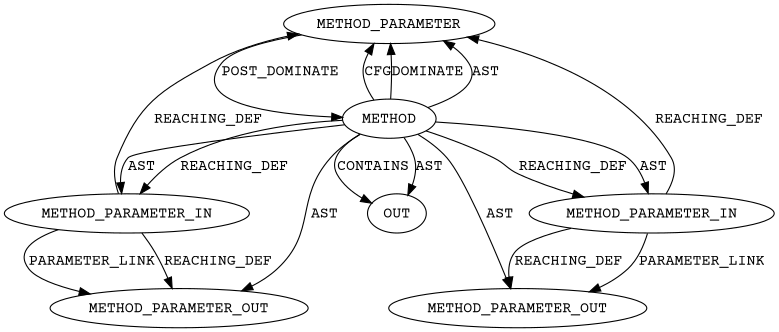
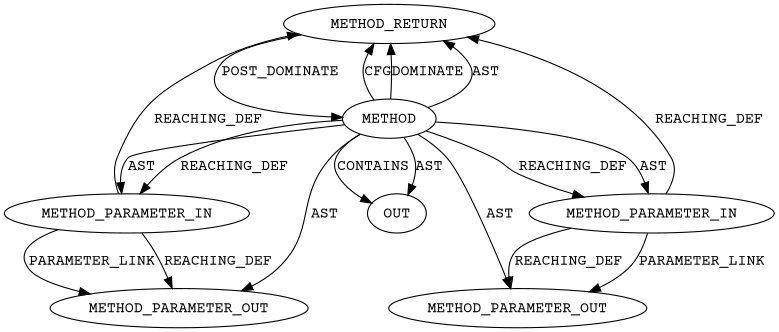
(389, 24) -> (389, 24)
